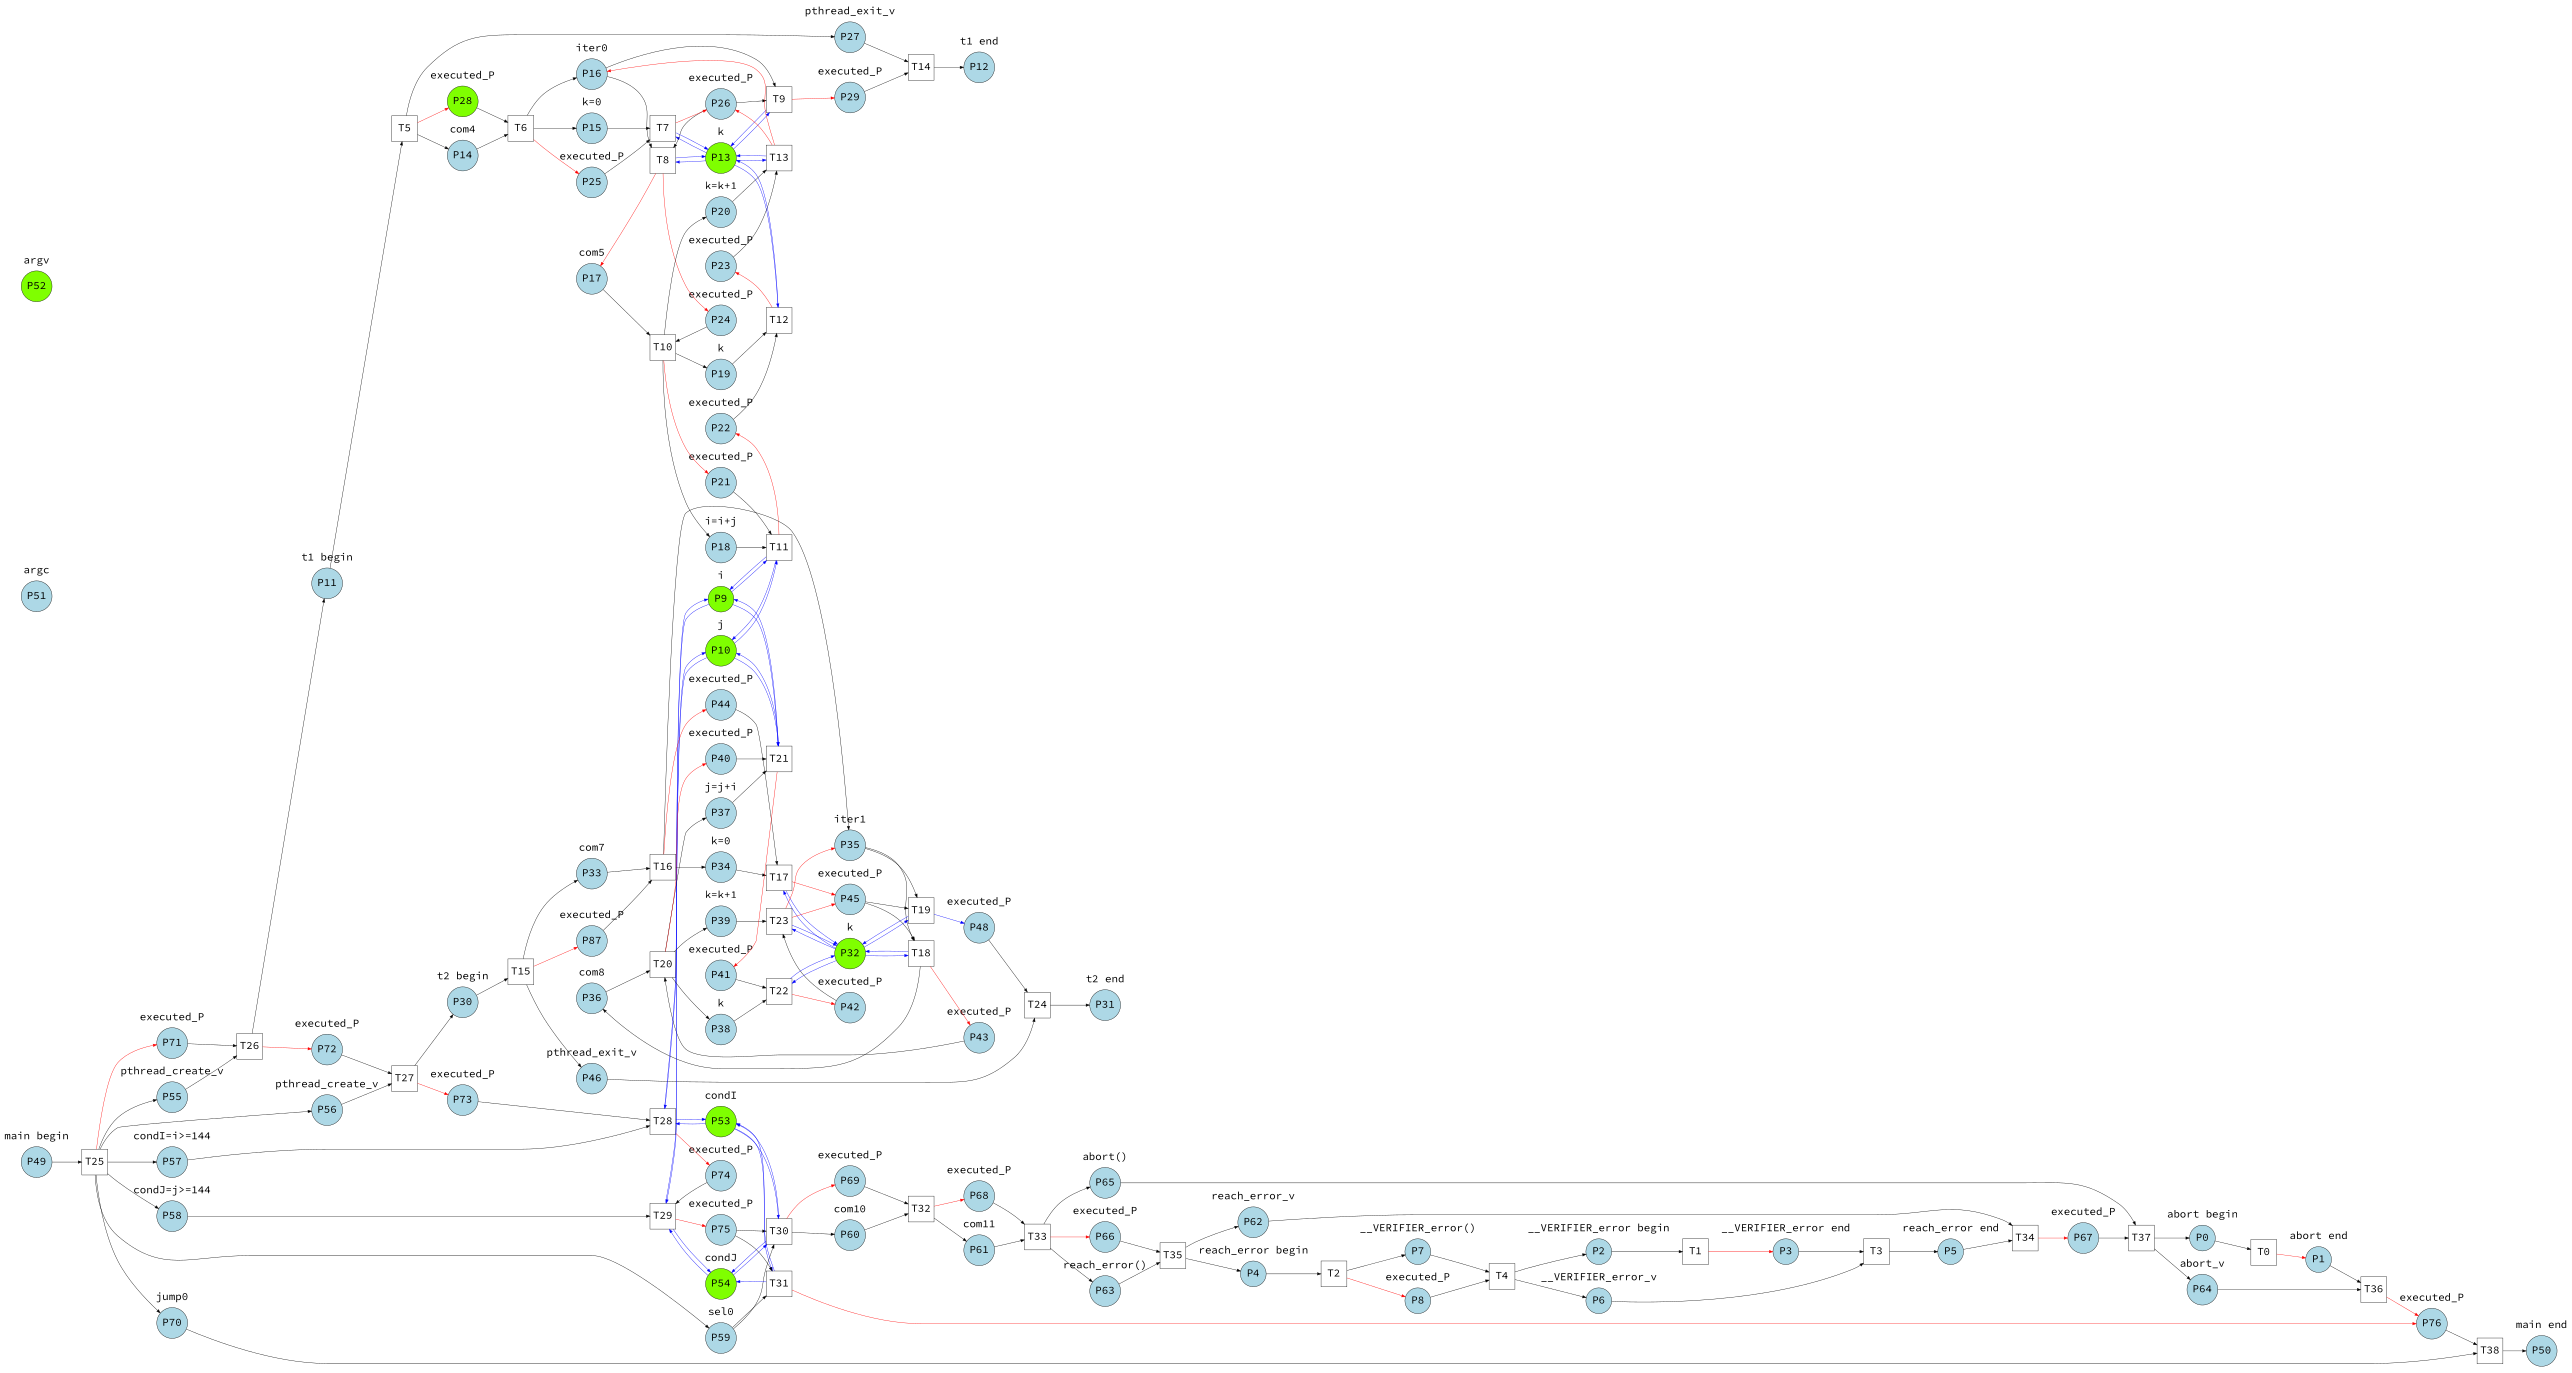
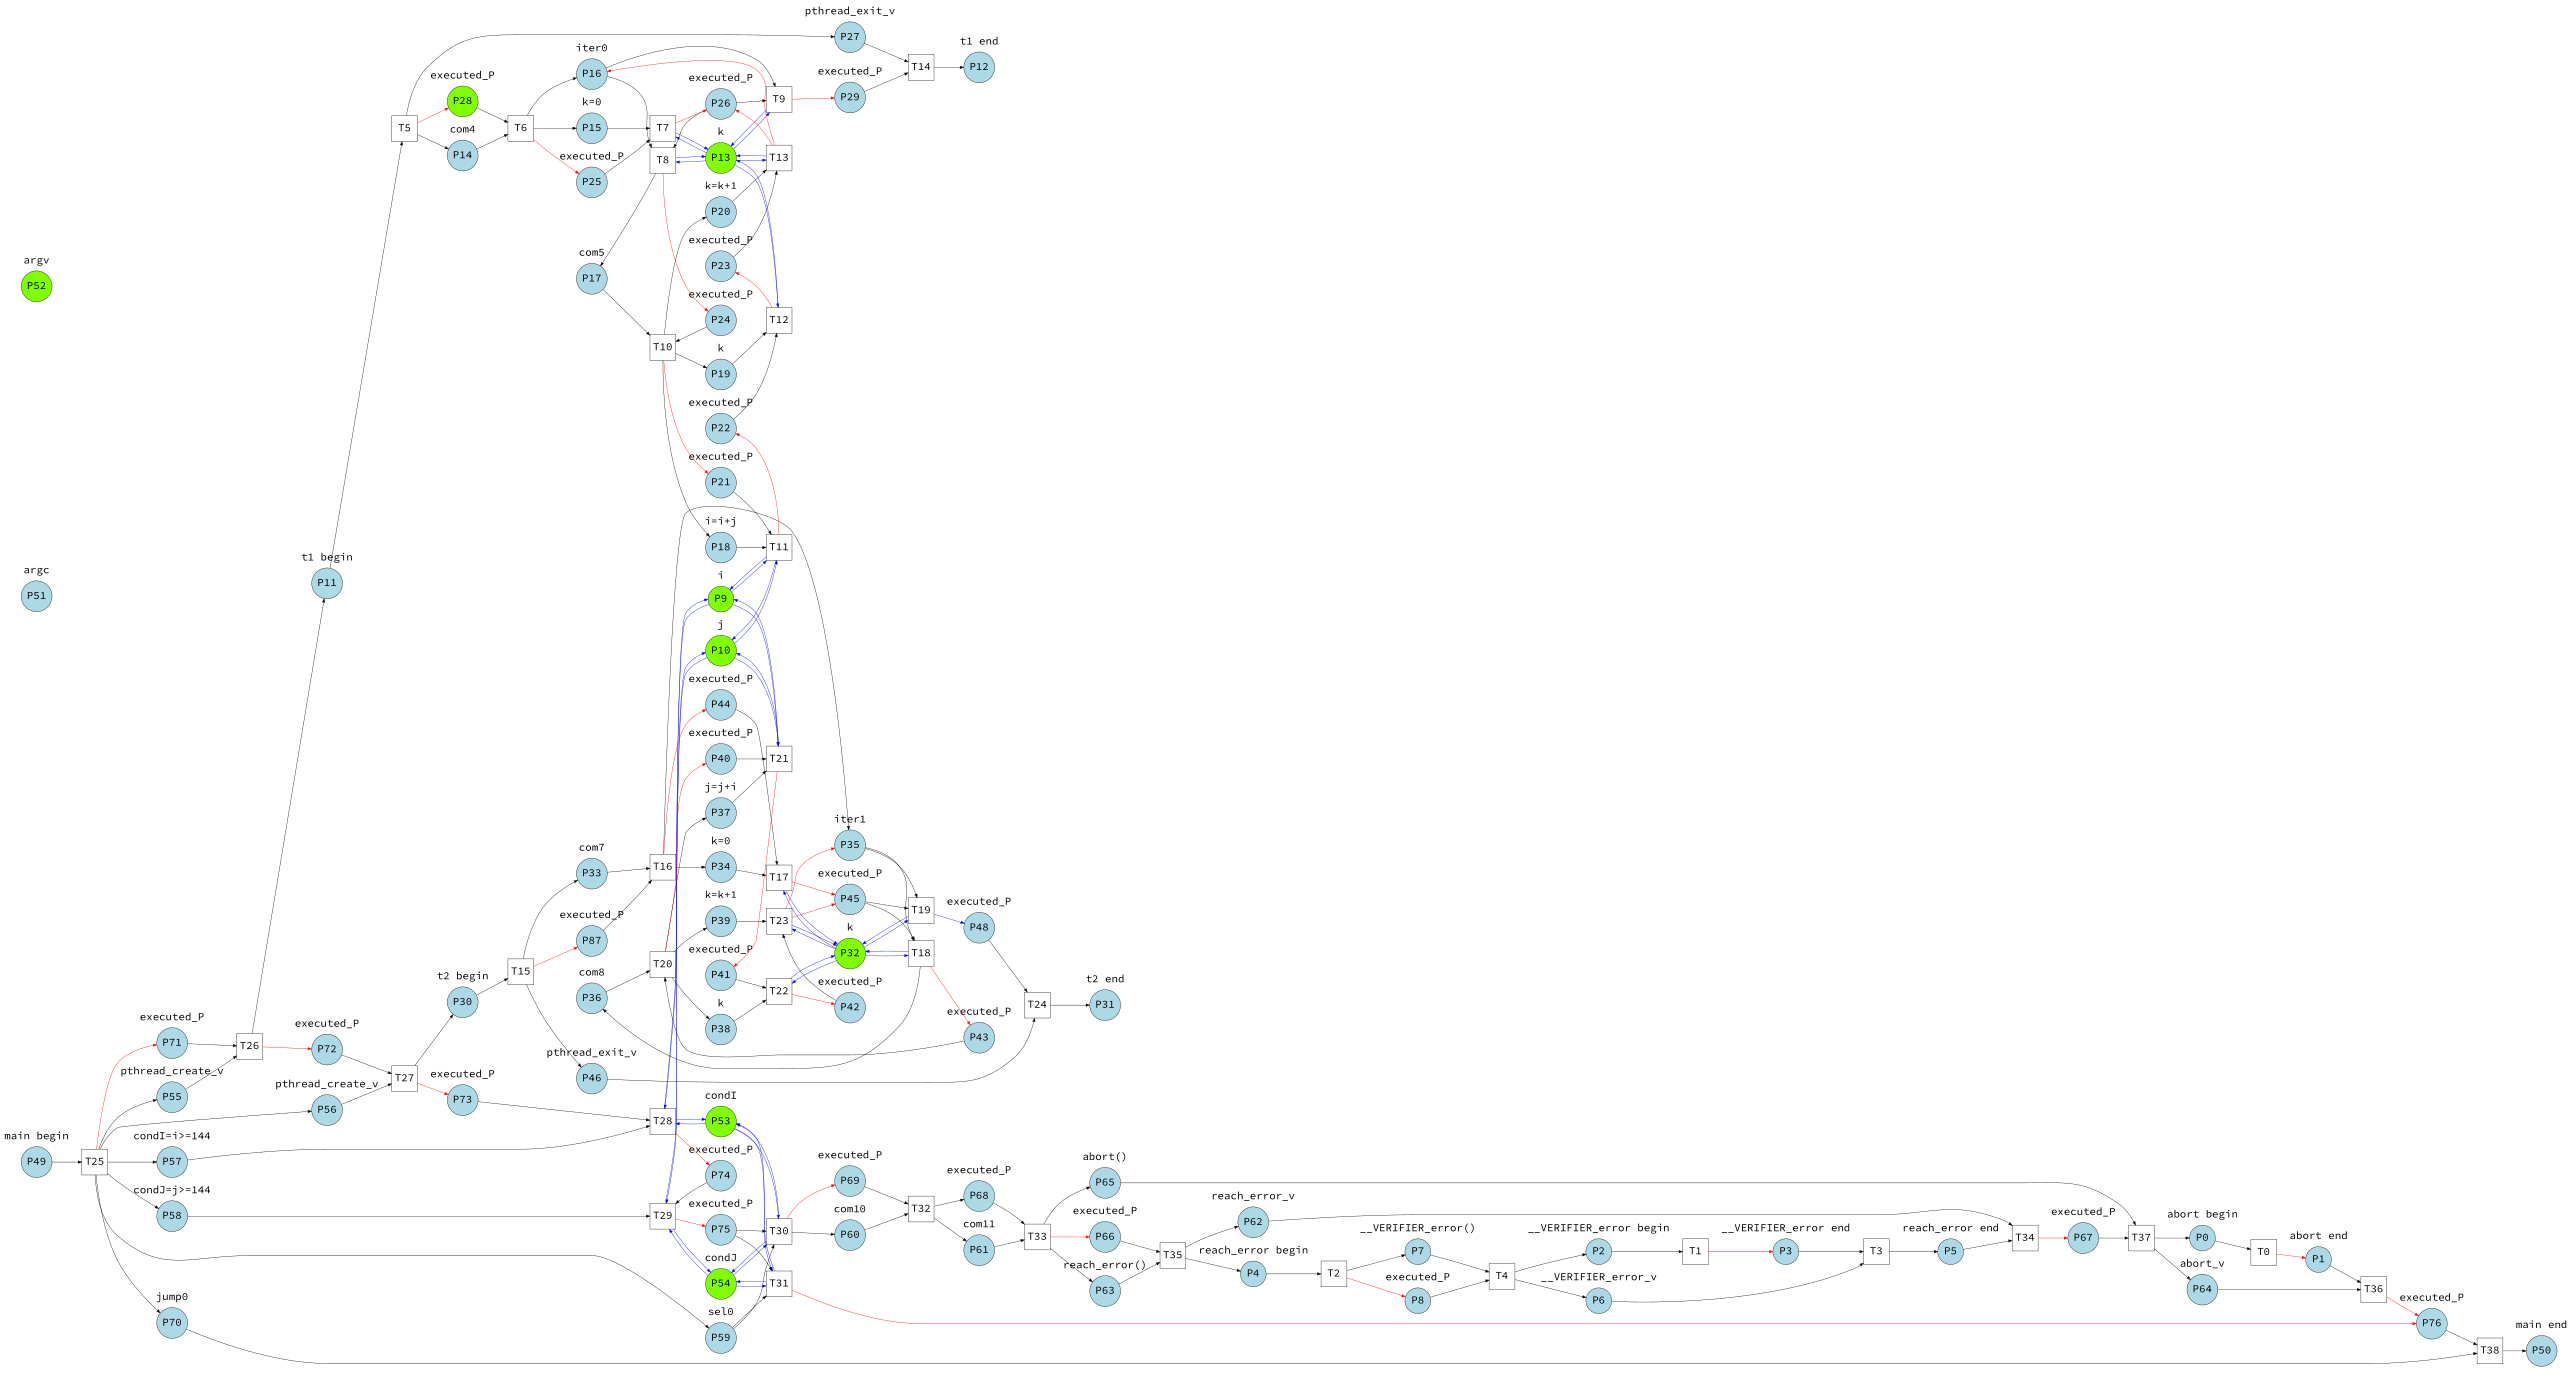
(630, 219) -> (630, 219)
(947, 1203) -> (947, 1203)
none -> (749, 1286)
